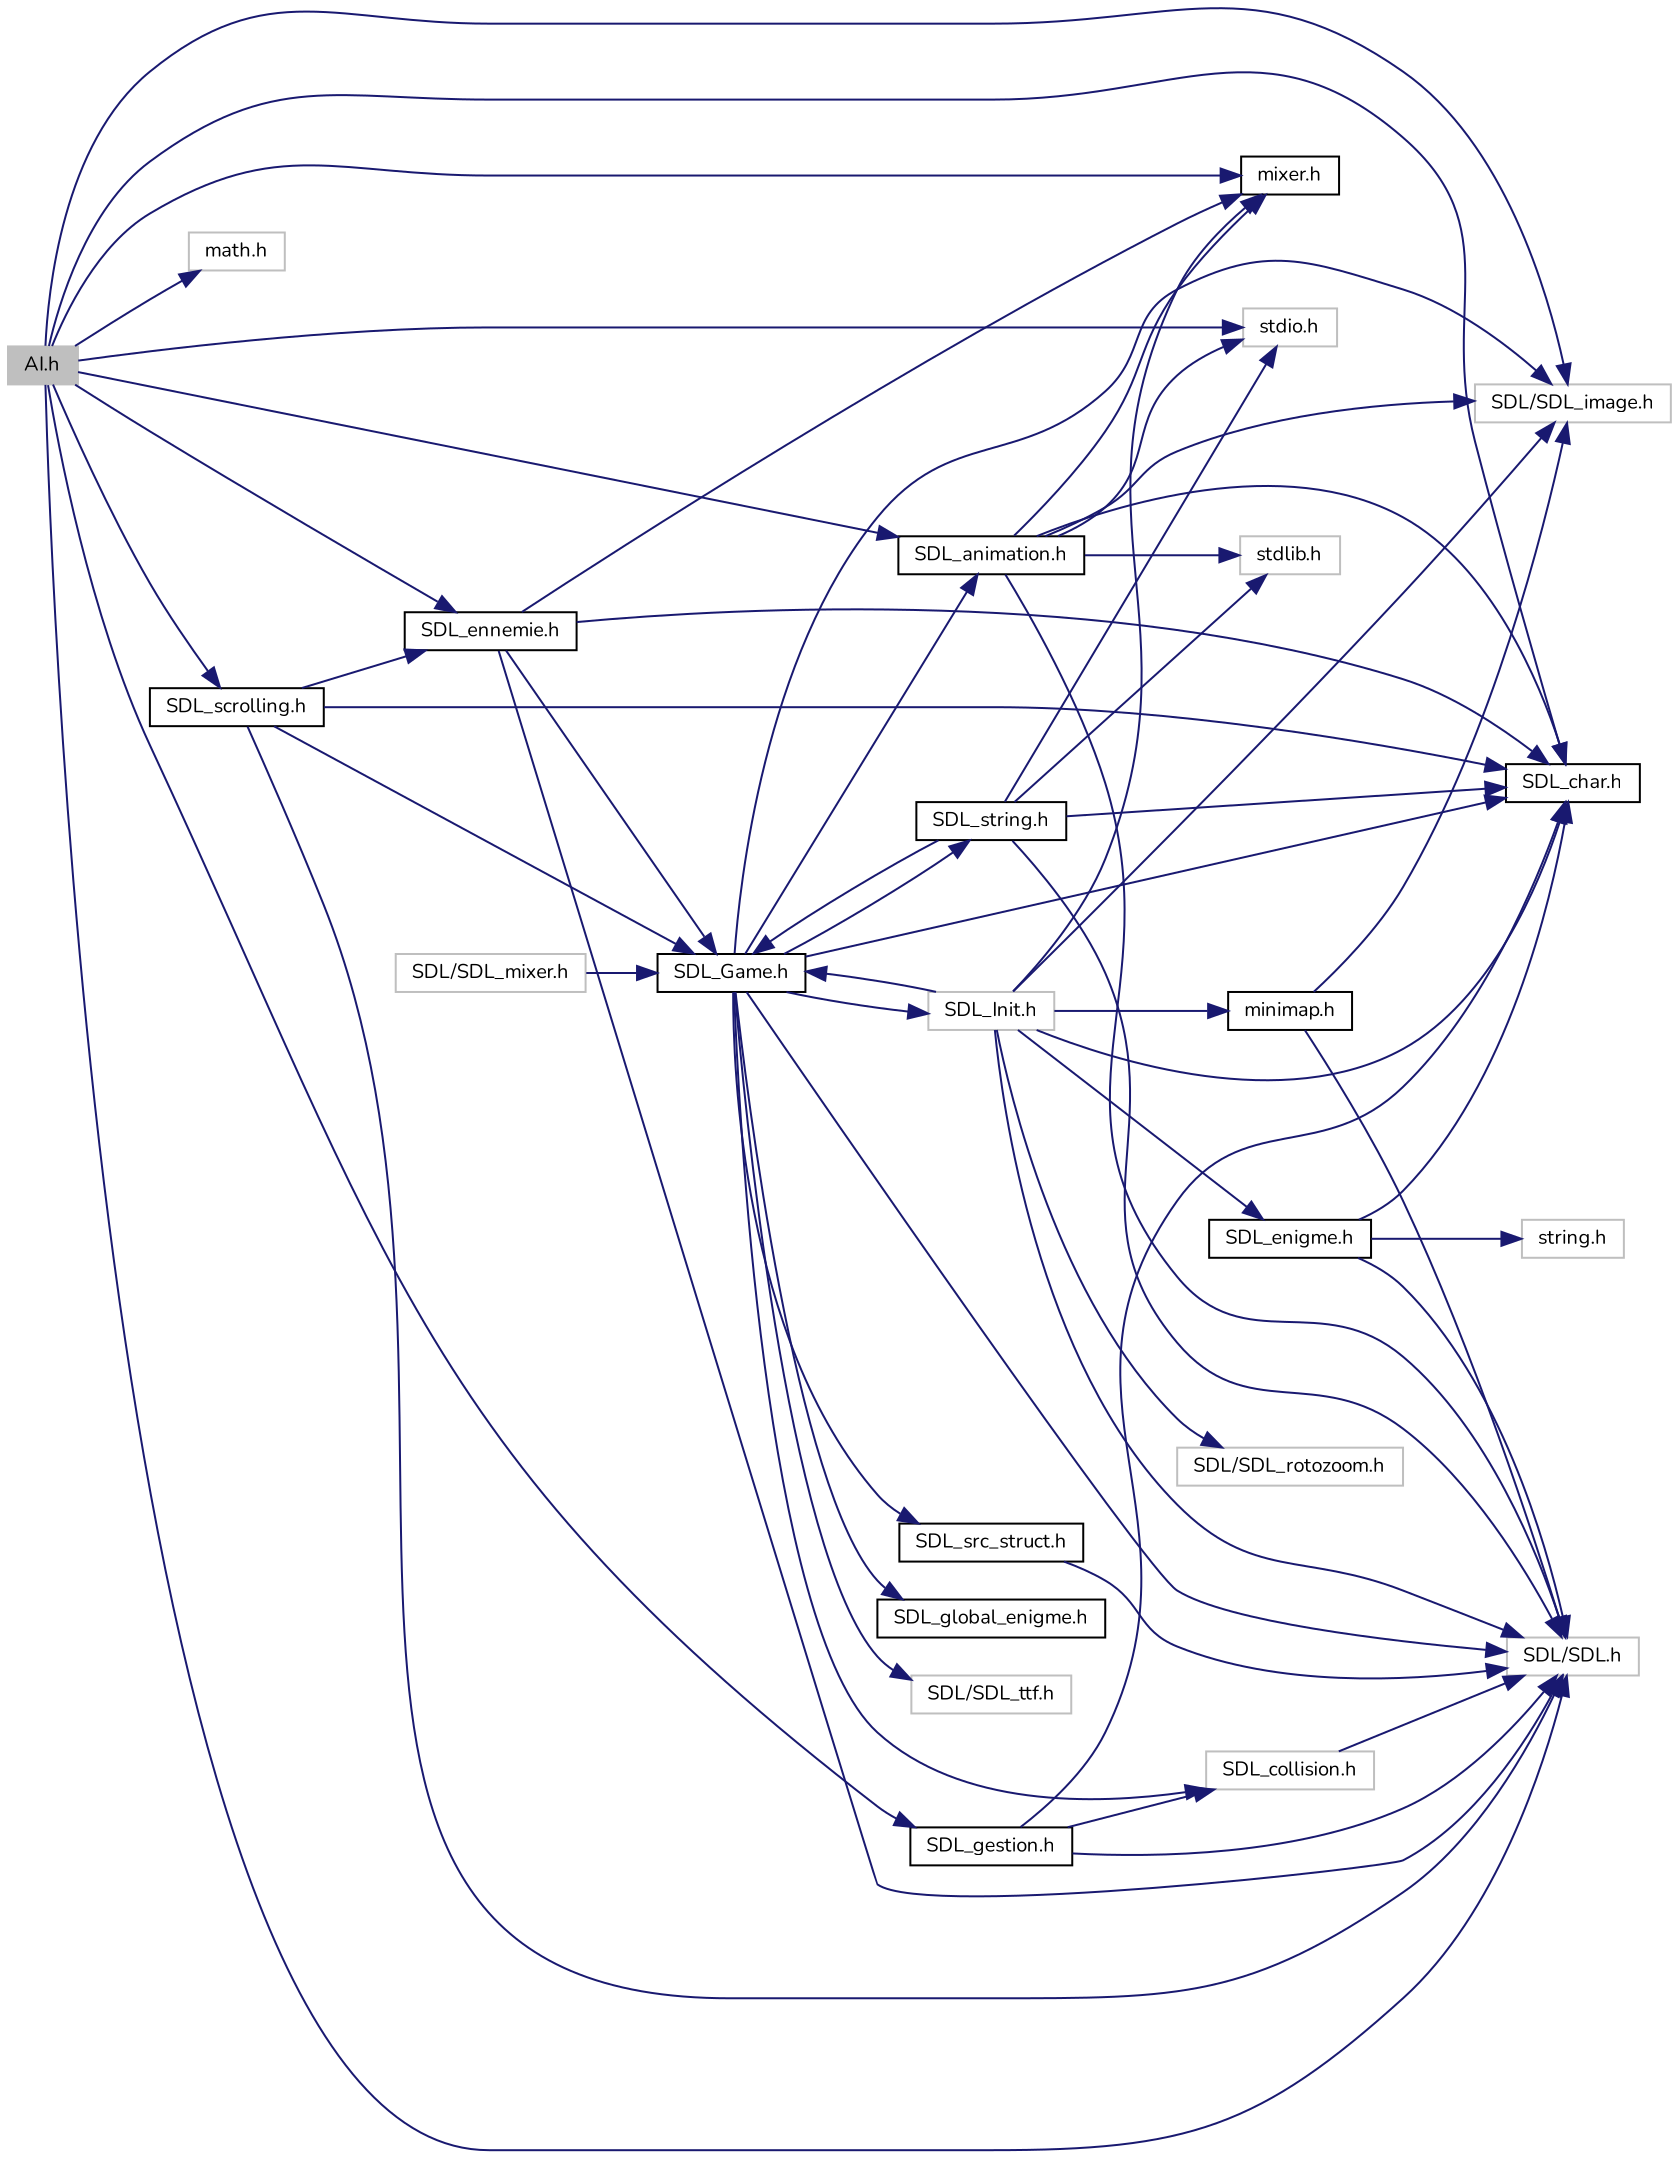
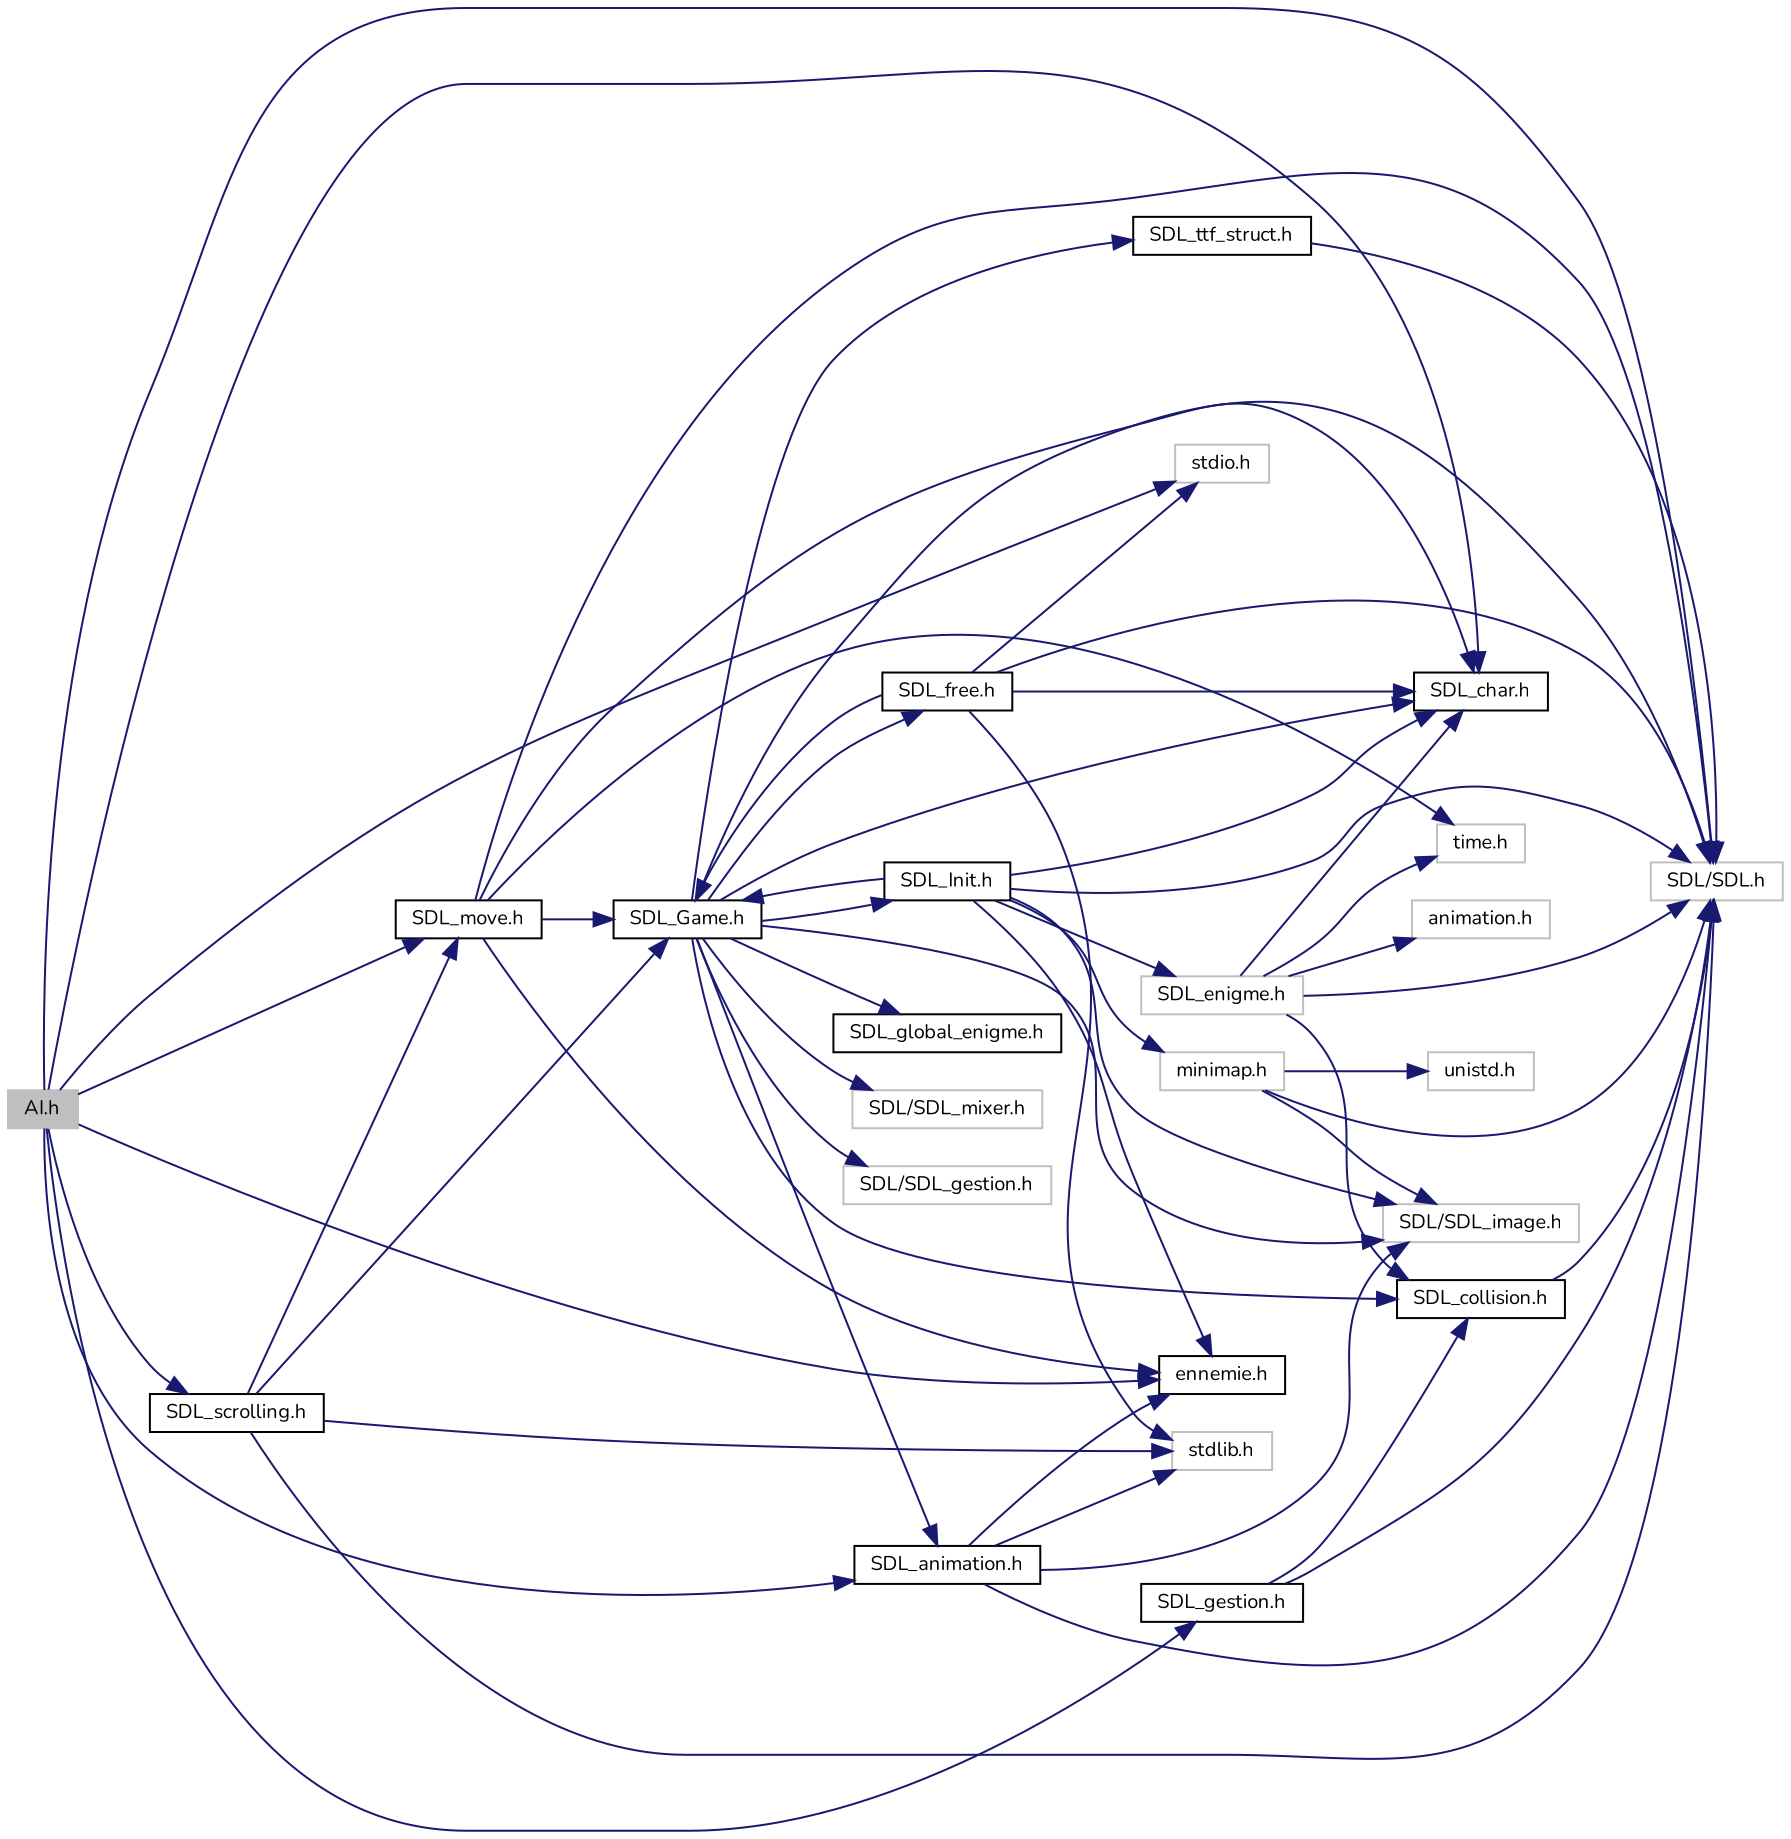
(796, 24) -> none
(1290, 175) -> (1222, 1375)
(237, 251) -> none
(1151, 410) -> none
(1358, 499) -> none
(491, 631) -> (469, 919)
(878, 707) -> (738, 1446)
(991, 821) -> (947, 692)
none -> (1481, 843)
(611, 973) -> (770, 1019)
(991, 1011) -> (947, 881)
(1290, 1011) -> (1222, 1071)
none -> (1481, 1071)
none -> (1347, 1166)
(1166, 1222) -> none
(1290, 1239) -> (1222, 995)
(1573, 1239) -> (1481, 919)
(1290, 1467) -> none
(991, 1543) -> (1222, 236)
(991, 1694) -> (947, 1185)
(1290, 1770) -> (1481, 1299)
